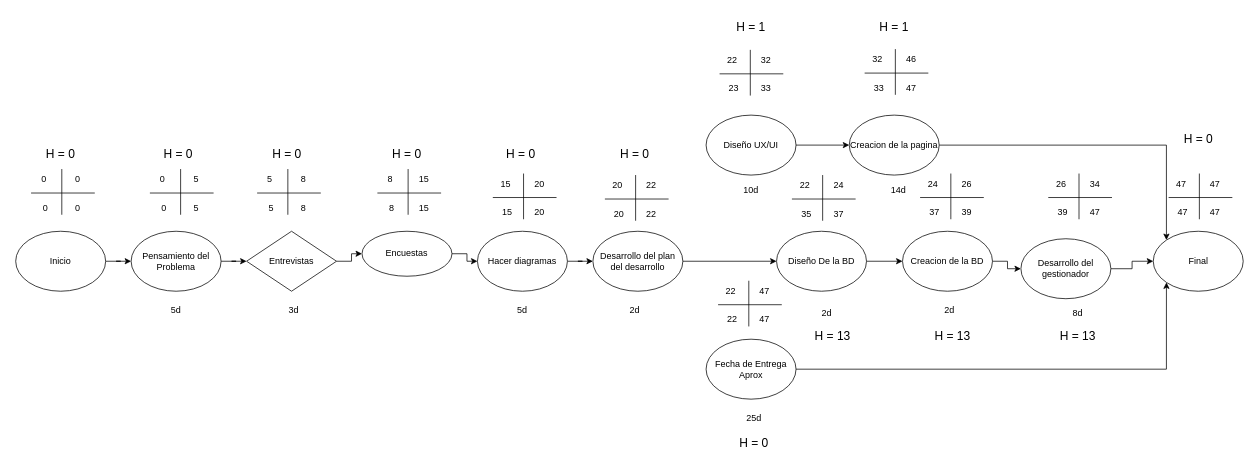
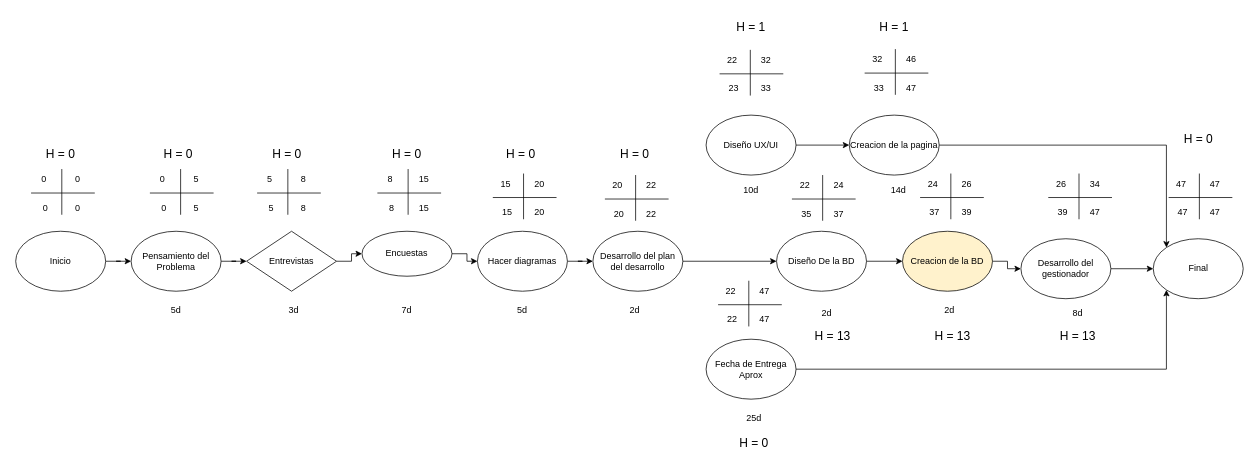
(948, 261) -> (948, 261)
(1199, 261) -> (1199, 269)
none -> (407, 310)
